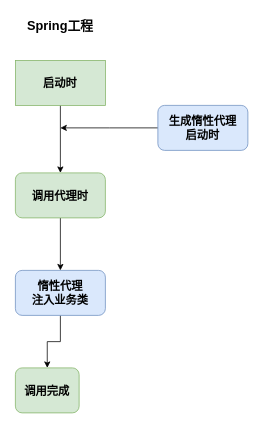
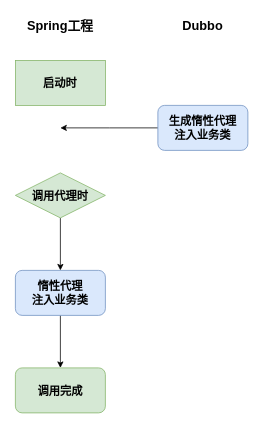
none -> (203, 27)
(203, 128) -> (203, 128)
(60, 137) -> none
(60, 195) -> (60, 195)
(47, 390) -> (60, 390)
